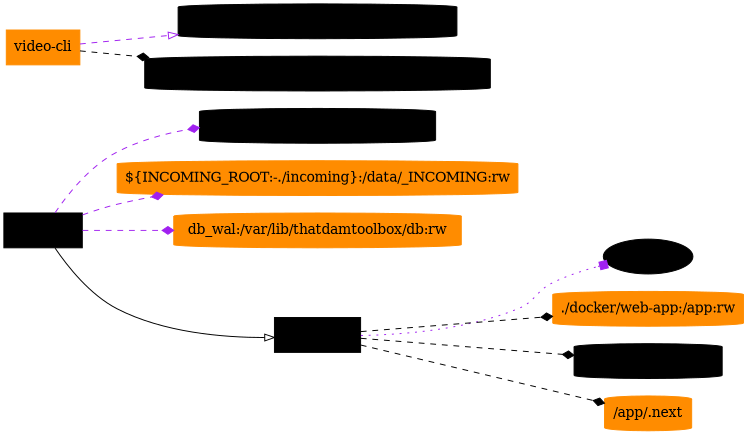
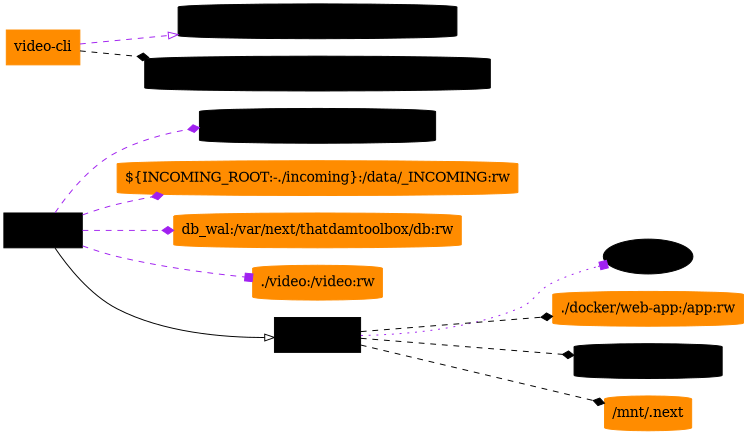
(318, 230) -> (318, 230)
none -> (318, 283)
(648, 413) -> (648, 413)
